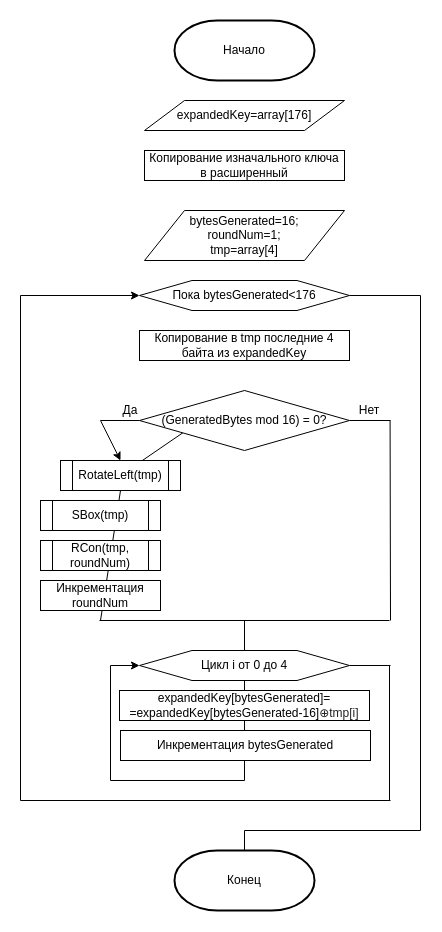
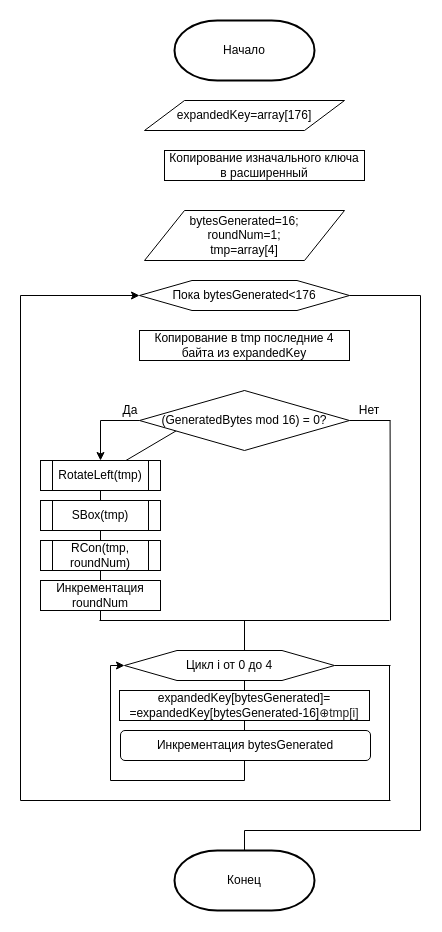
(245, 166) -> (265, 166)
(121, 476) -> (101, 476)
(245, 666) -> (230, 666)
(246, 746) -> (246, 746)
